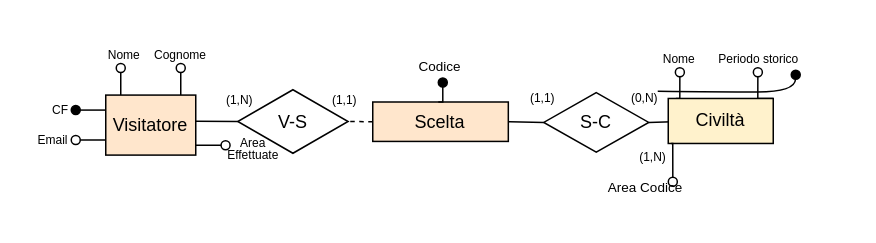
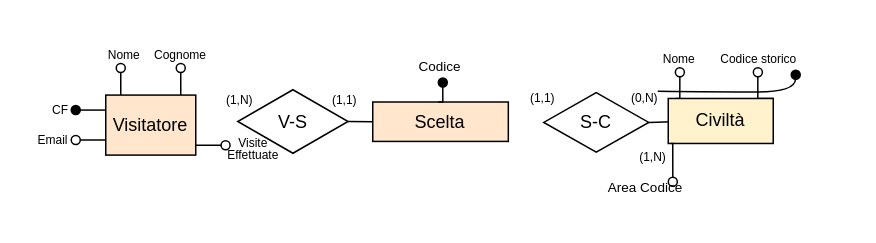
(759, 58) -> (759, 58)
(217, 121) -> none
(358, 122) -> (358, 122)
(527, 122) -> none
(254, 145) -> (254, 145)
